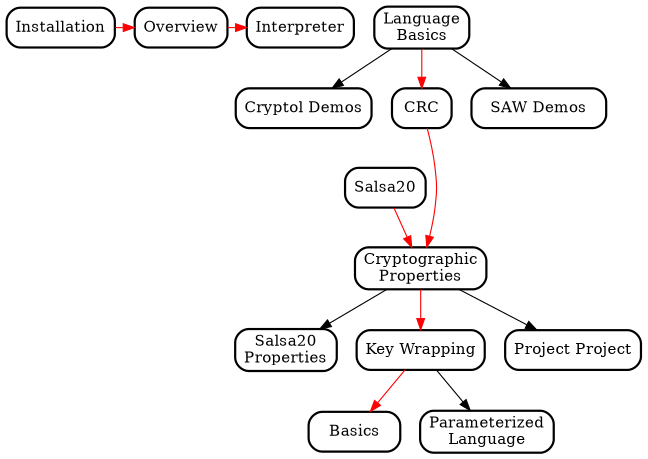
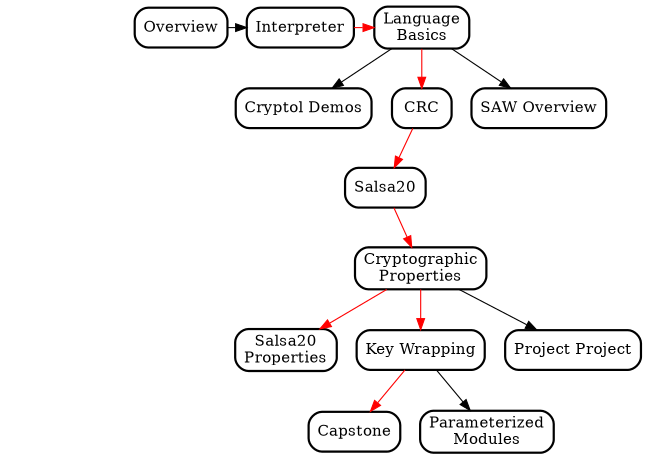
(61, 28) -> none
(232, 28) -> (232, 28)
none -> (358, 28)
(539, 108) -> (539, 108)
(436, 182) -> (406, 143)
(358, 306) -> (358, 306)
(354, 432) -> (354, 432)
(487, 432) -> (487, 432)
